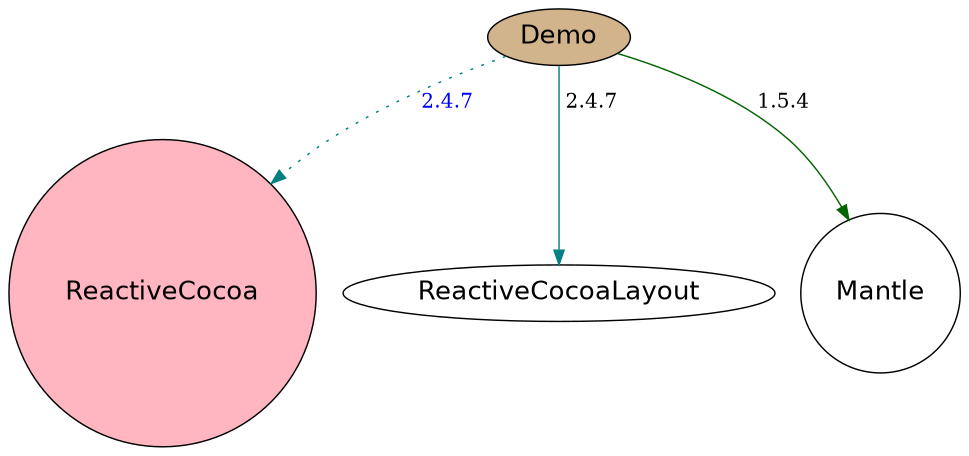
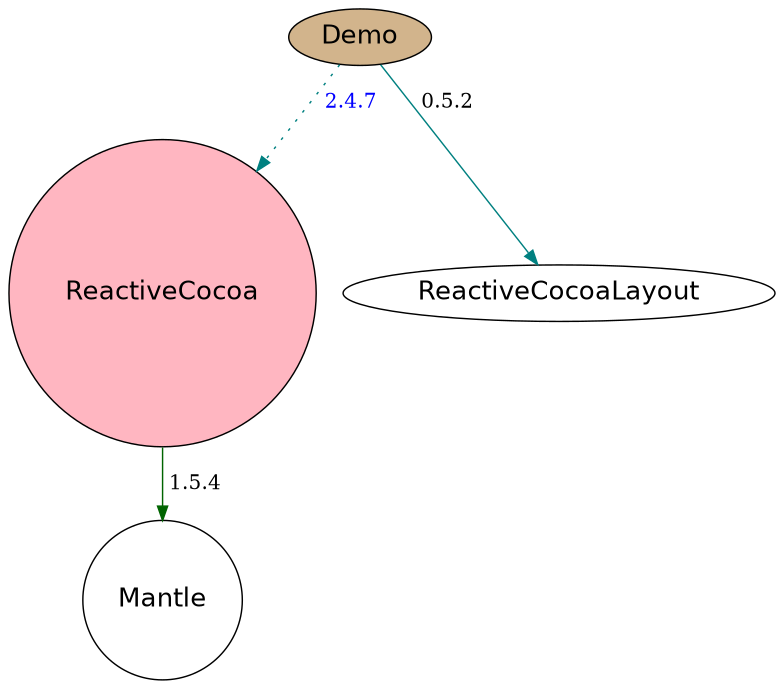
(592, 102) -> (448, 103)
(746, 108) -> (163, 477)
